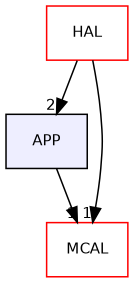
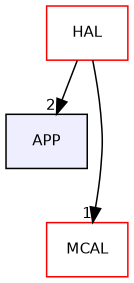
(64, 189) -> none
